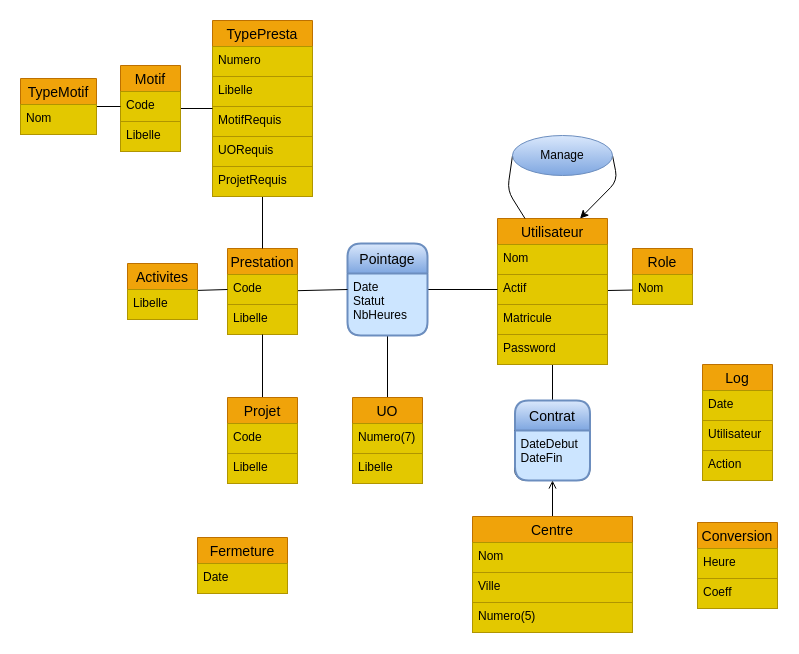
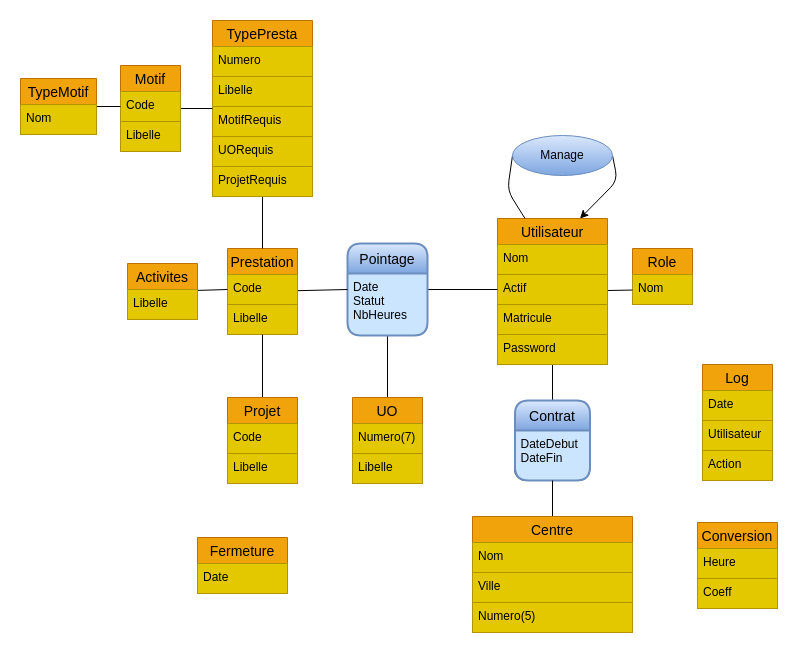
(553, 486) -> (553, 486)
